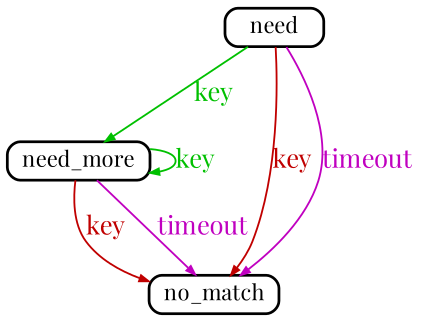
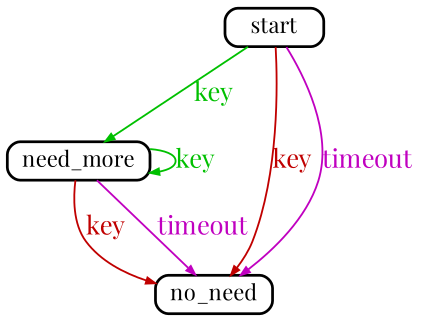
(274, 27) -> (274, 27)
(214, 294) -> (214, 294)
